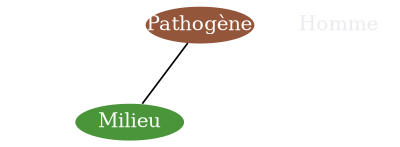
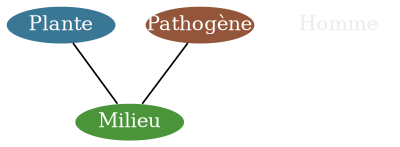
none -> (61, 25)
